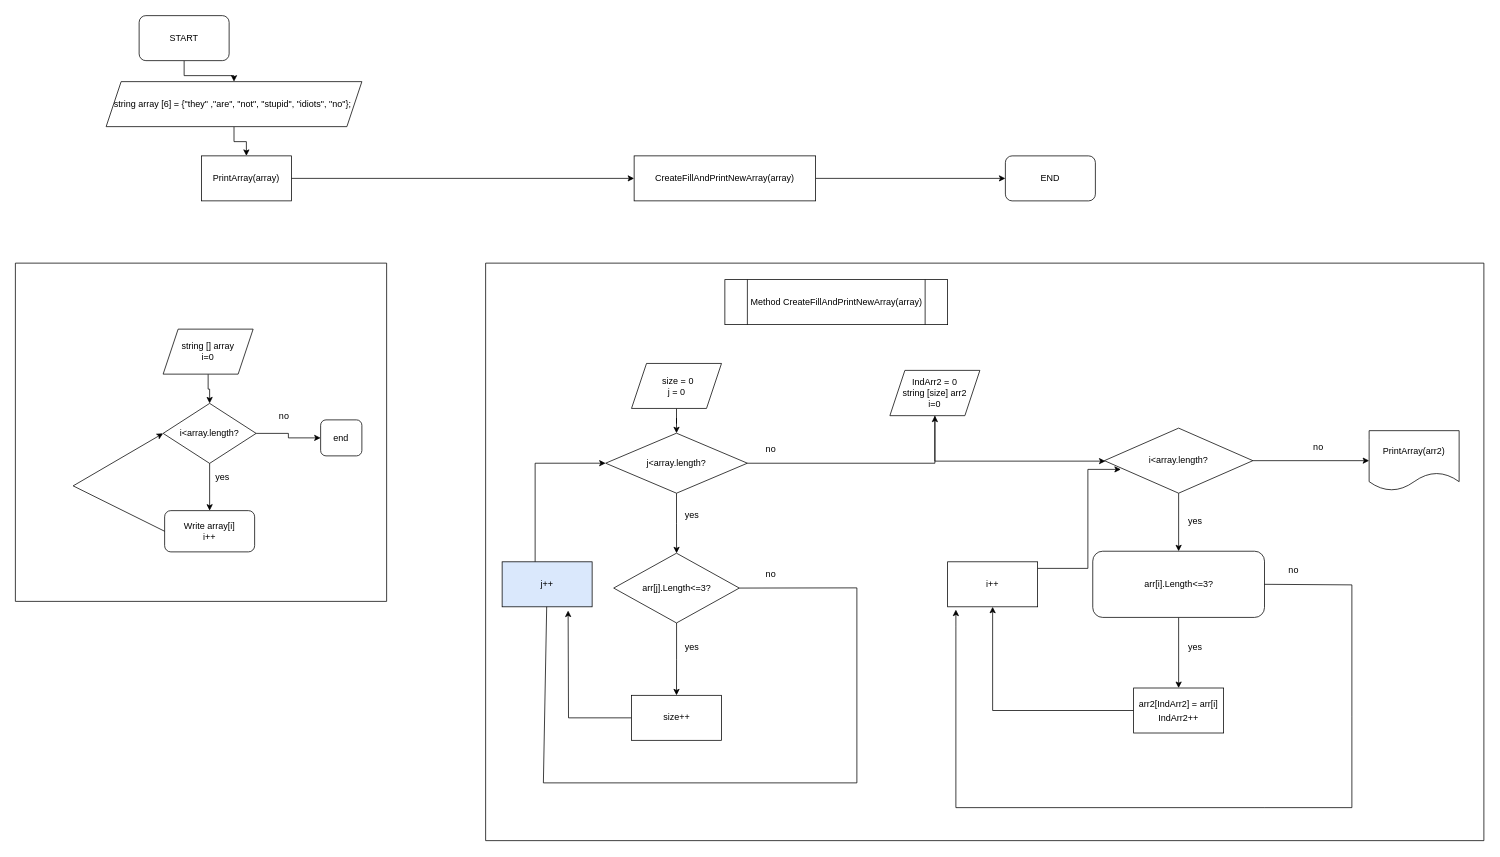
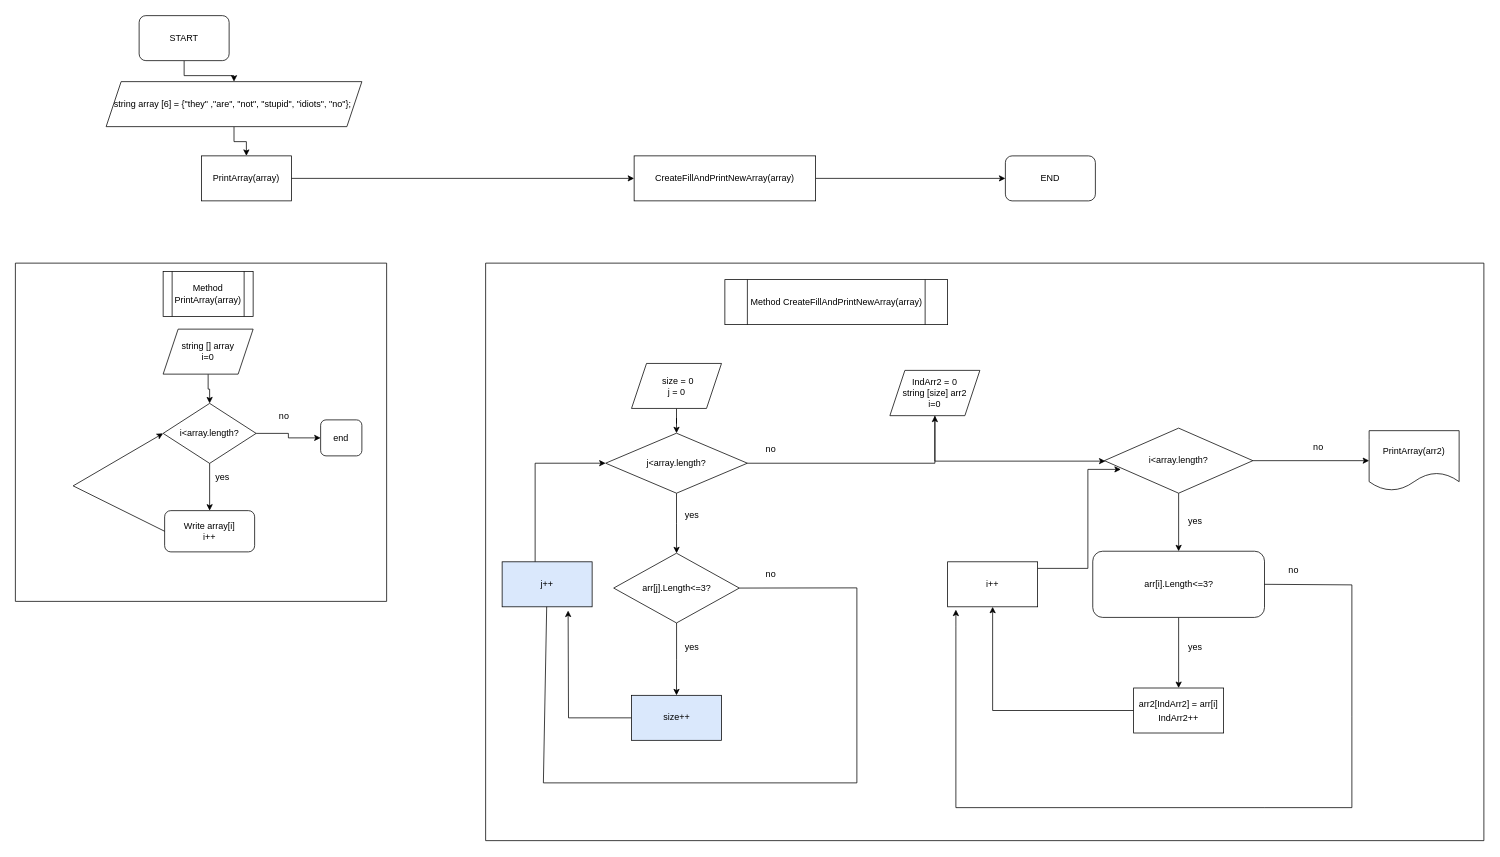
none -> (208, 294)
(677, 718) -> (677, 718)
